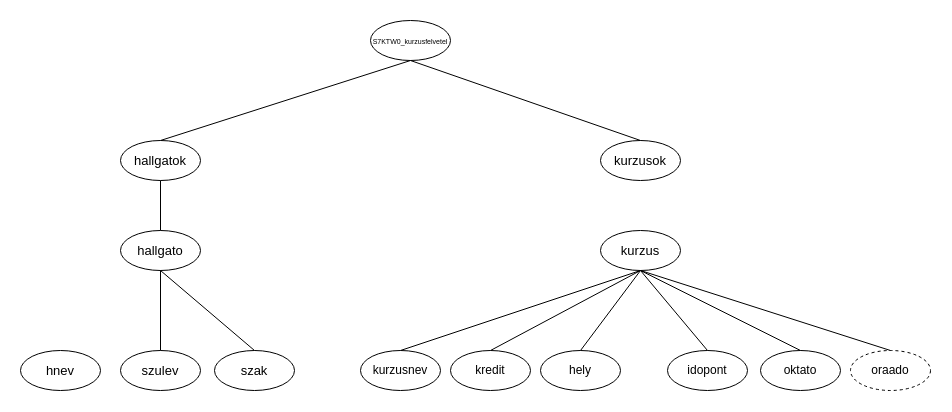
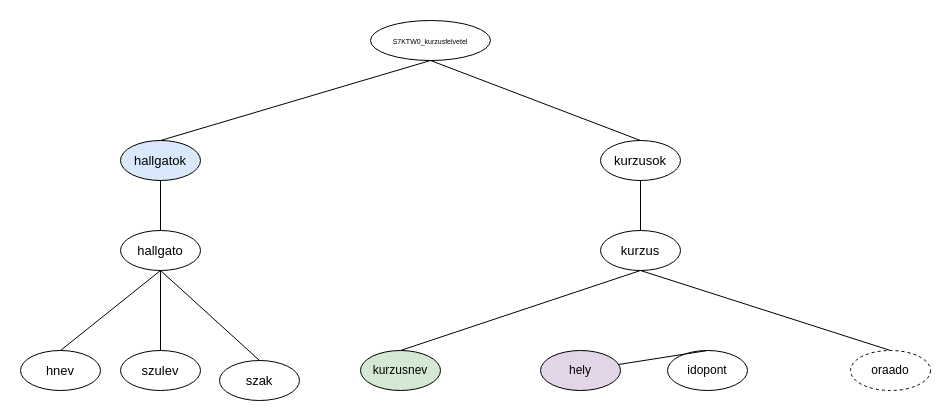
(411, 41) -> (431, 41)
(161, 161) -> (161, 161)
none -> (641, 206)
(610, 311) -> none
none -> (109, 312)
(563, 312) -> none
(675, 312) -> (664, 357)
(723, 312) -> none
(255, 371) -> (260, 381)
(401, 371) -> (401, 371)
(491, 371) -> none
(581, 371) -> (581, 371)
(801, 371) -> none
